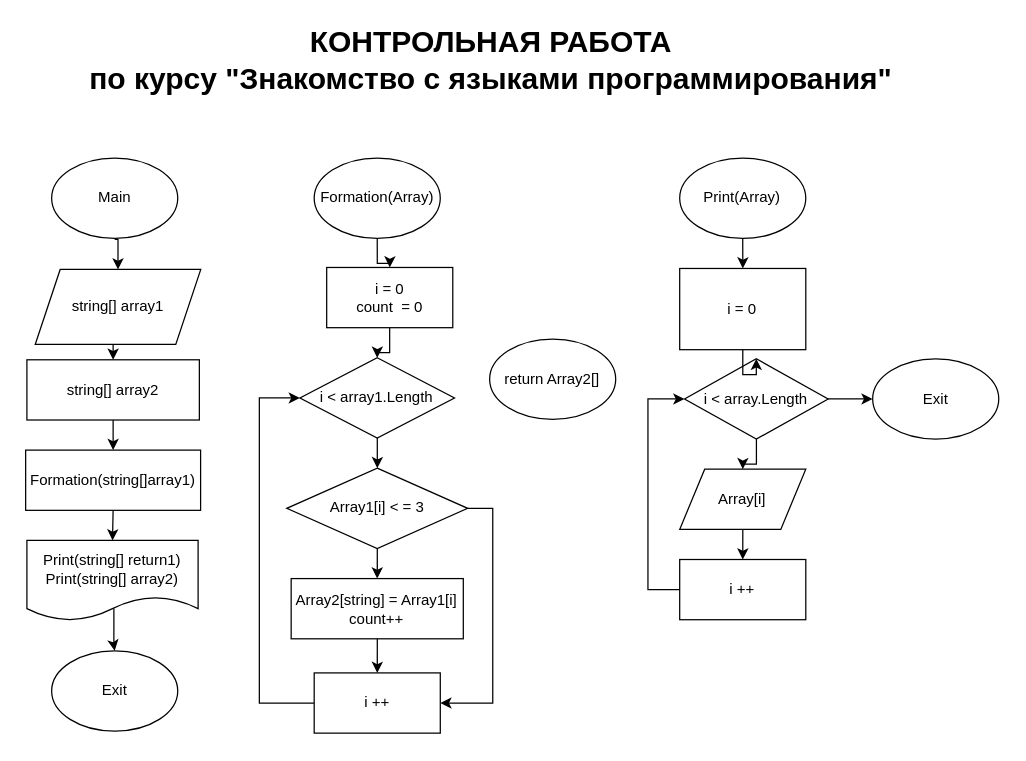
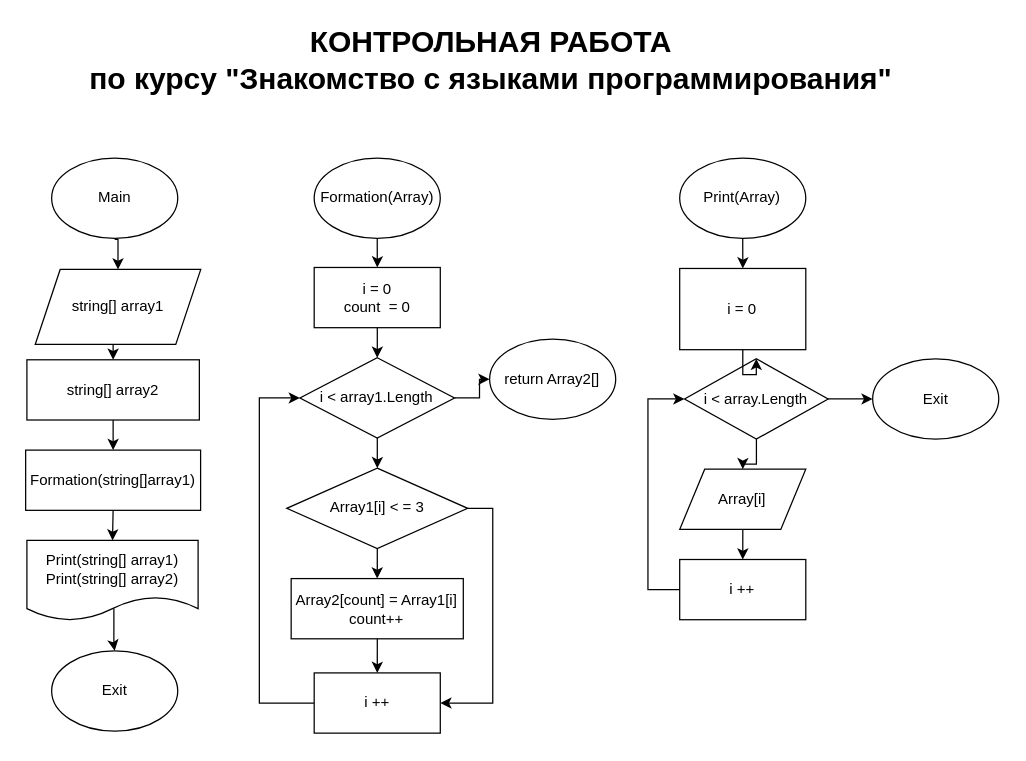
(390, 298) -> (377, 298)
none -> (477, 398)
(113, 569) -> (113, 569)
(377, 609) -> (377, 609)
